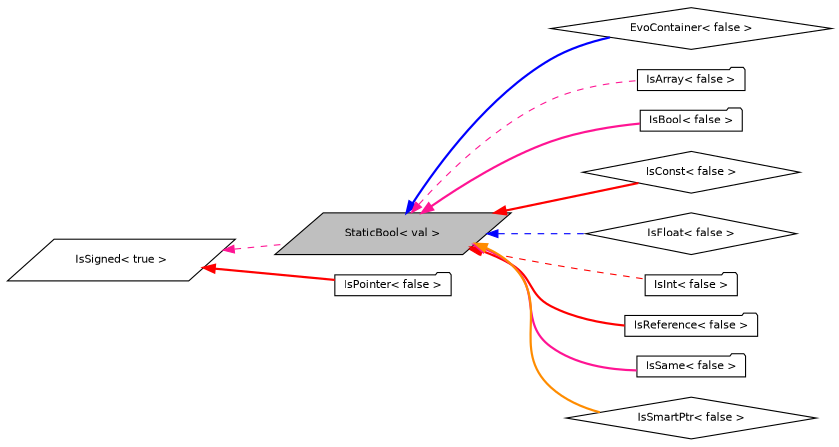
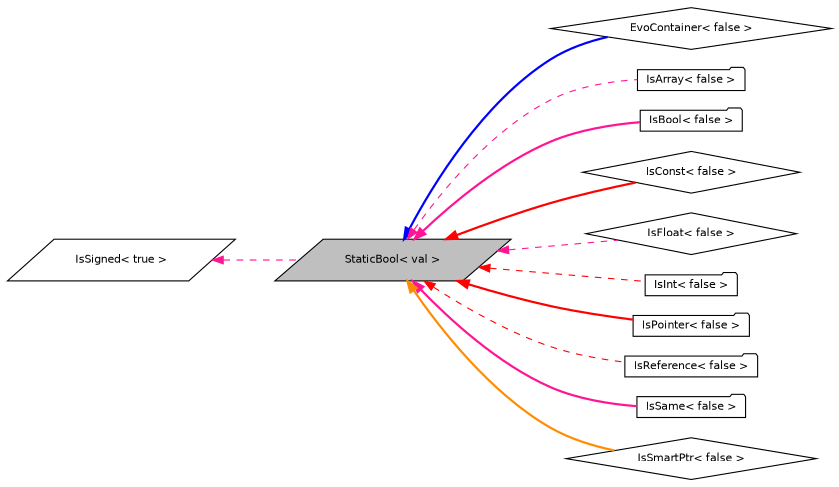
(542, 234) -> (563, 245)
(275, 274) -> (550, 306)
(545, 302) -> (525, 337)
